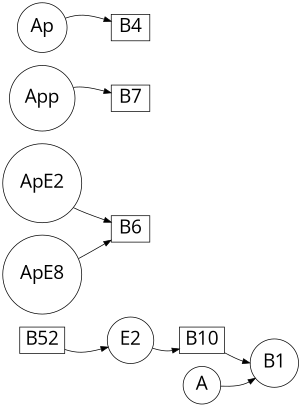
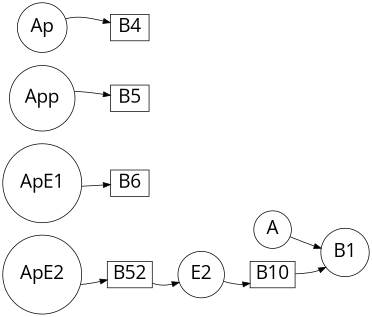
(131, 98) -> (130, 98)
(89, 214) -> (90, 283)
(42, 275) -> (42, 183)
